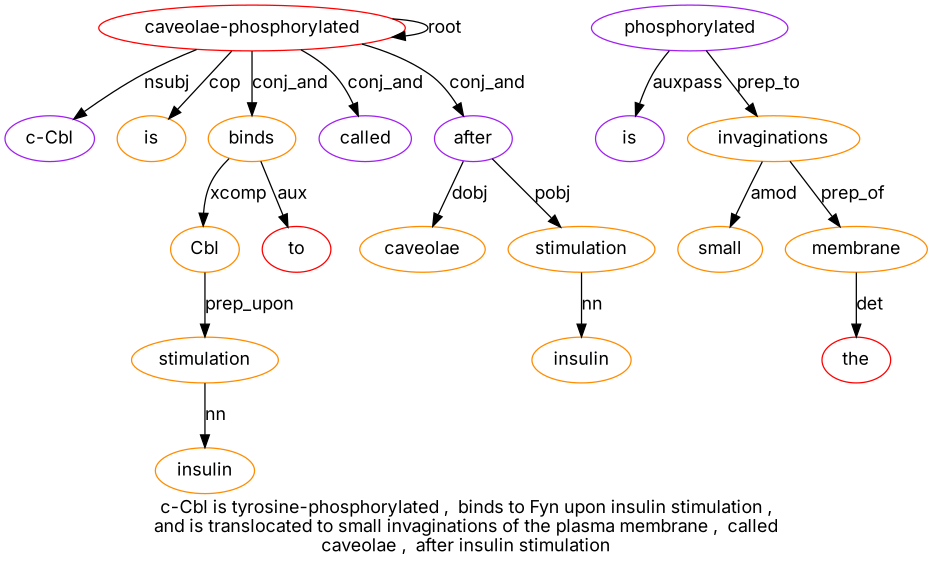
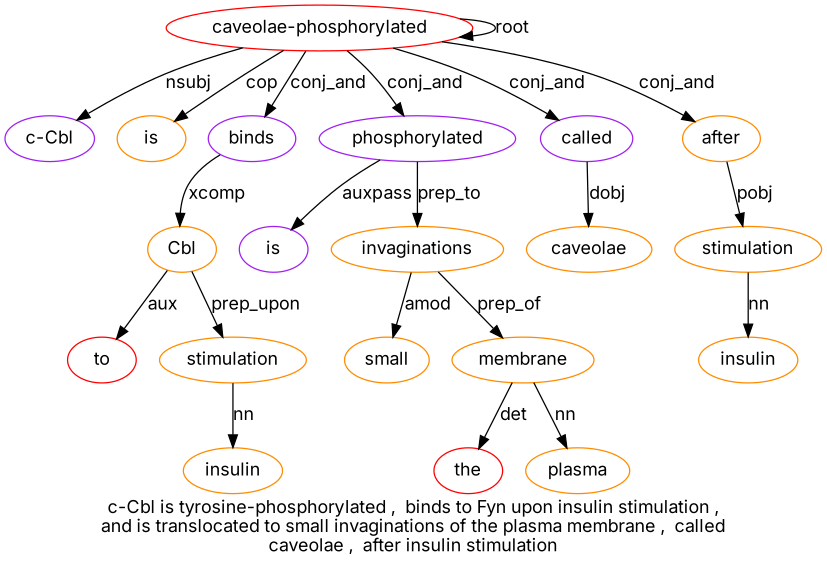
none -> (374, 76)
(252, 139) -> (252, 139)
(473, 139) -> (721, 139)
(272, 188) -> (146, 300)
(451, 188) -> (588, 188)
none -> (578, 471)
